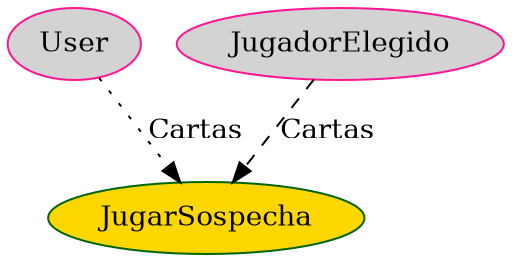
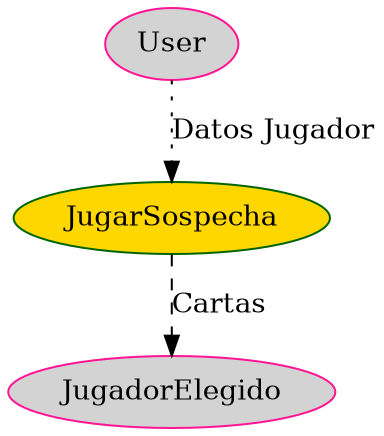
(280, 123) -> (172, 295)
(196, 131) -> (274, 131)
